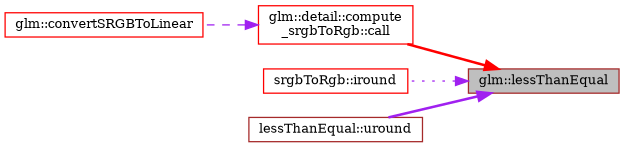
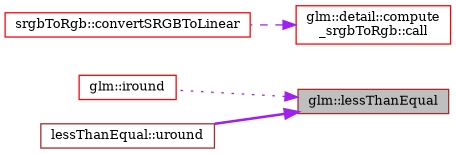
(104, 25) -> (128, 25)
(446, 55) -> none
(336, 81) -> (128, 87)
